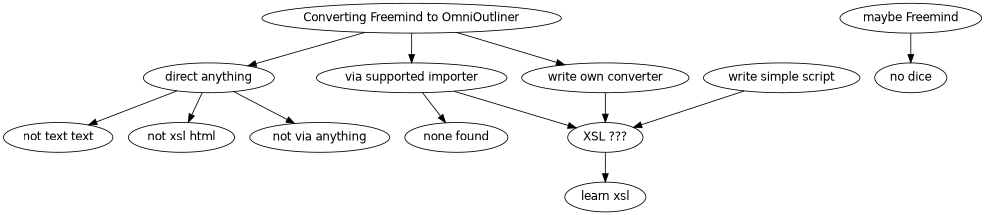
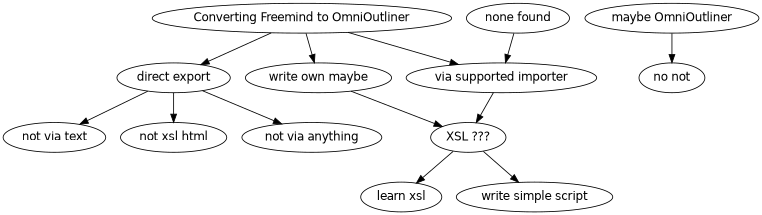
(911, 18) -> (672, 18)
(209, 78) -> (174, 78)
(605, 78) -> (318, 78)
(911, 78) -> (672, 78)
(431, 104) -> (511, 44)
(693, 108) -> (498, 164)
(58, 137) -> (54, 137)
